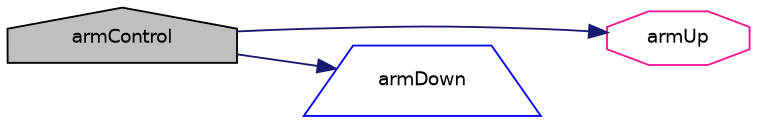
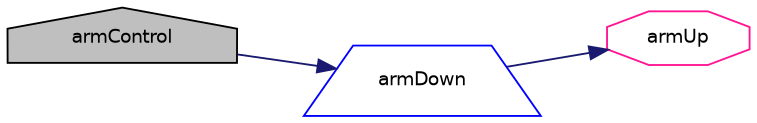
(413, 27) -> (548, 60)
